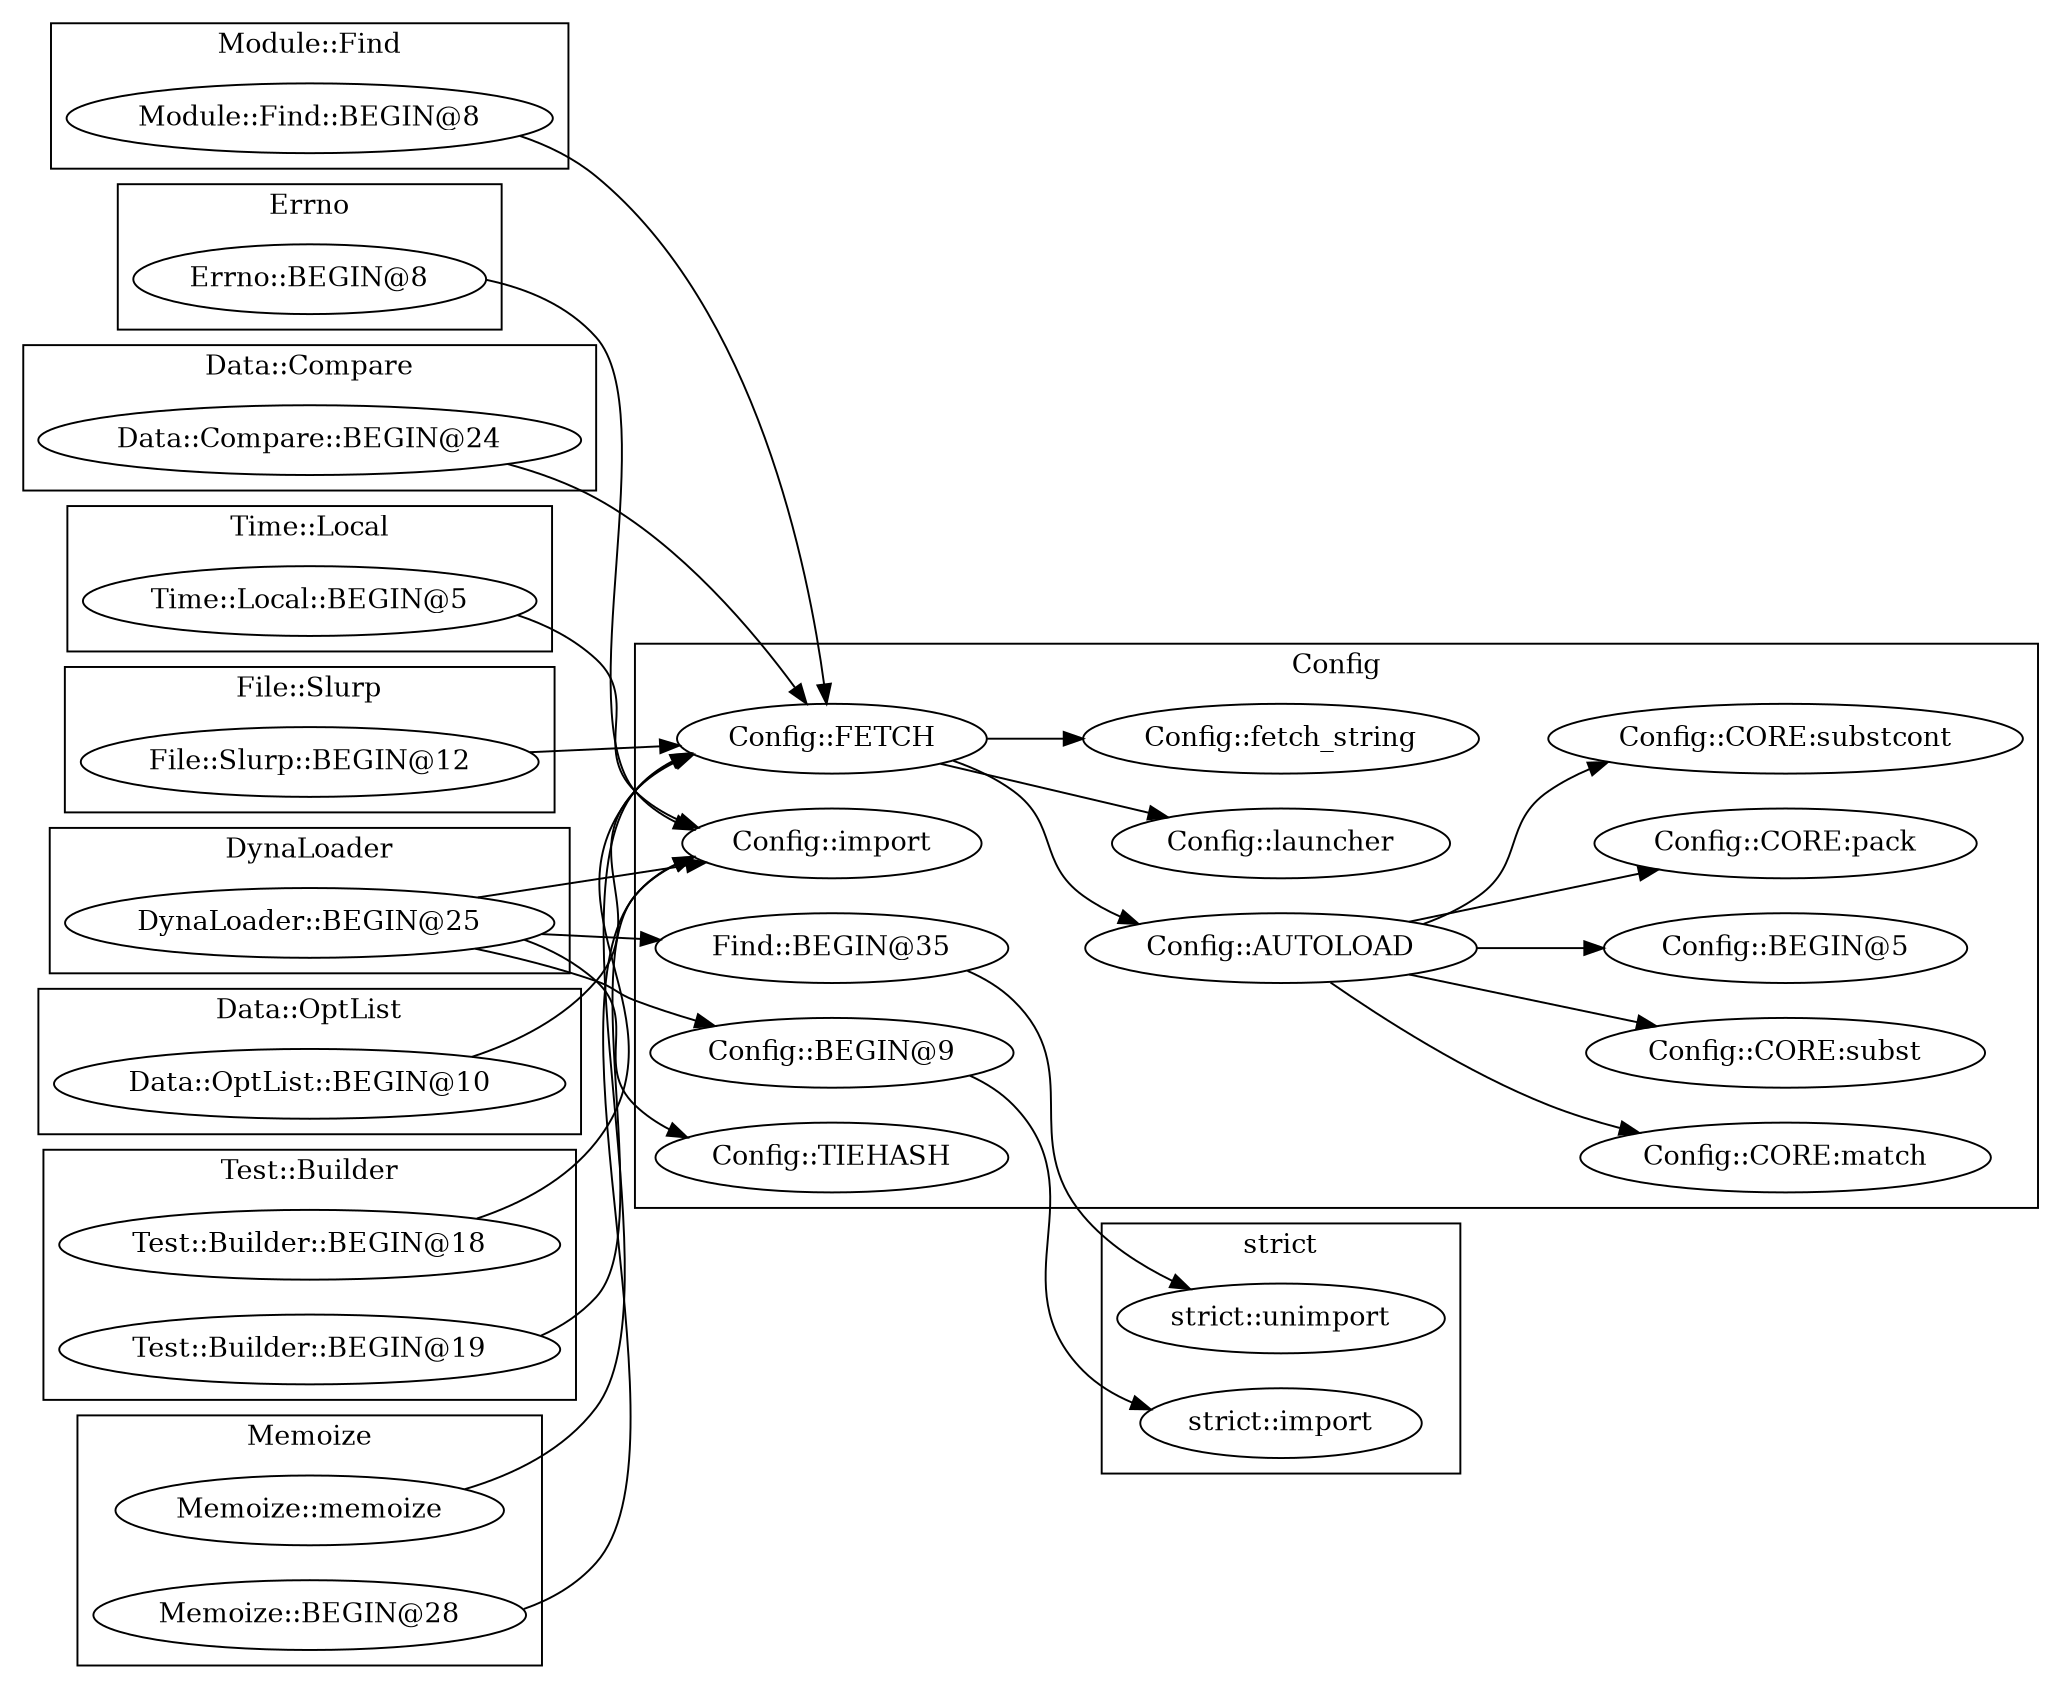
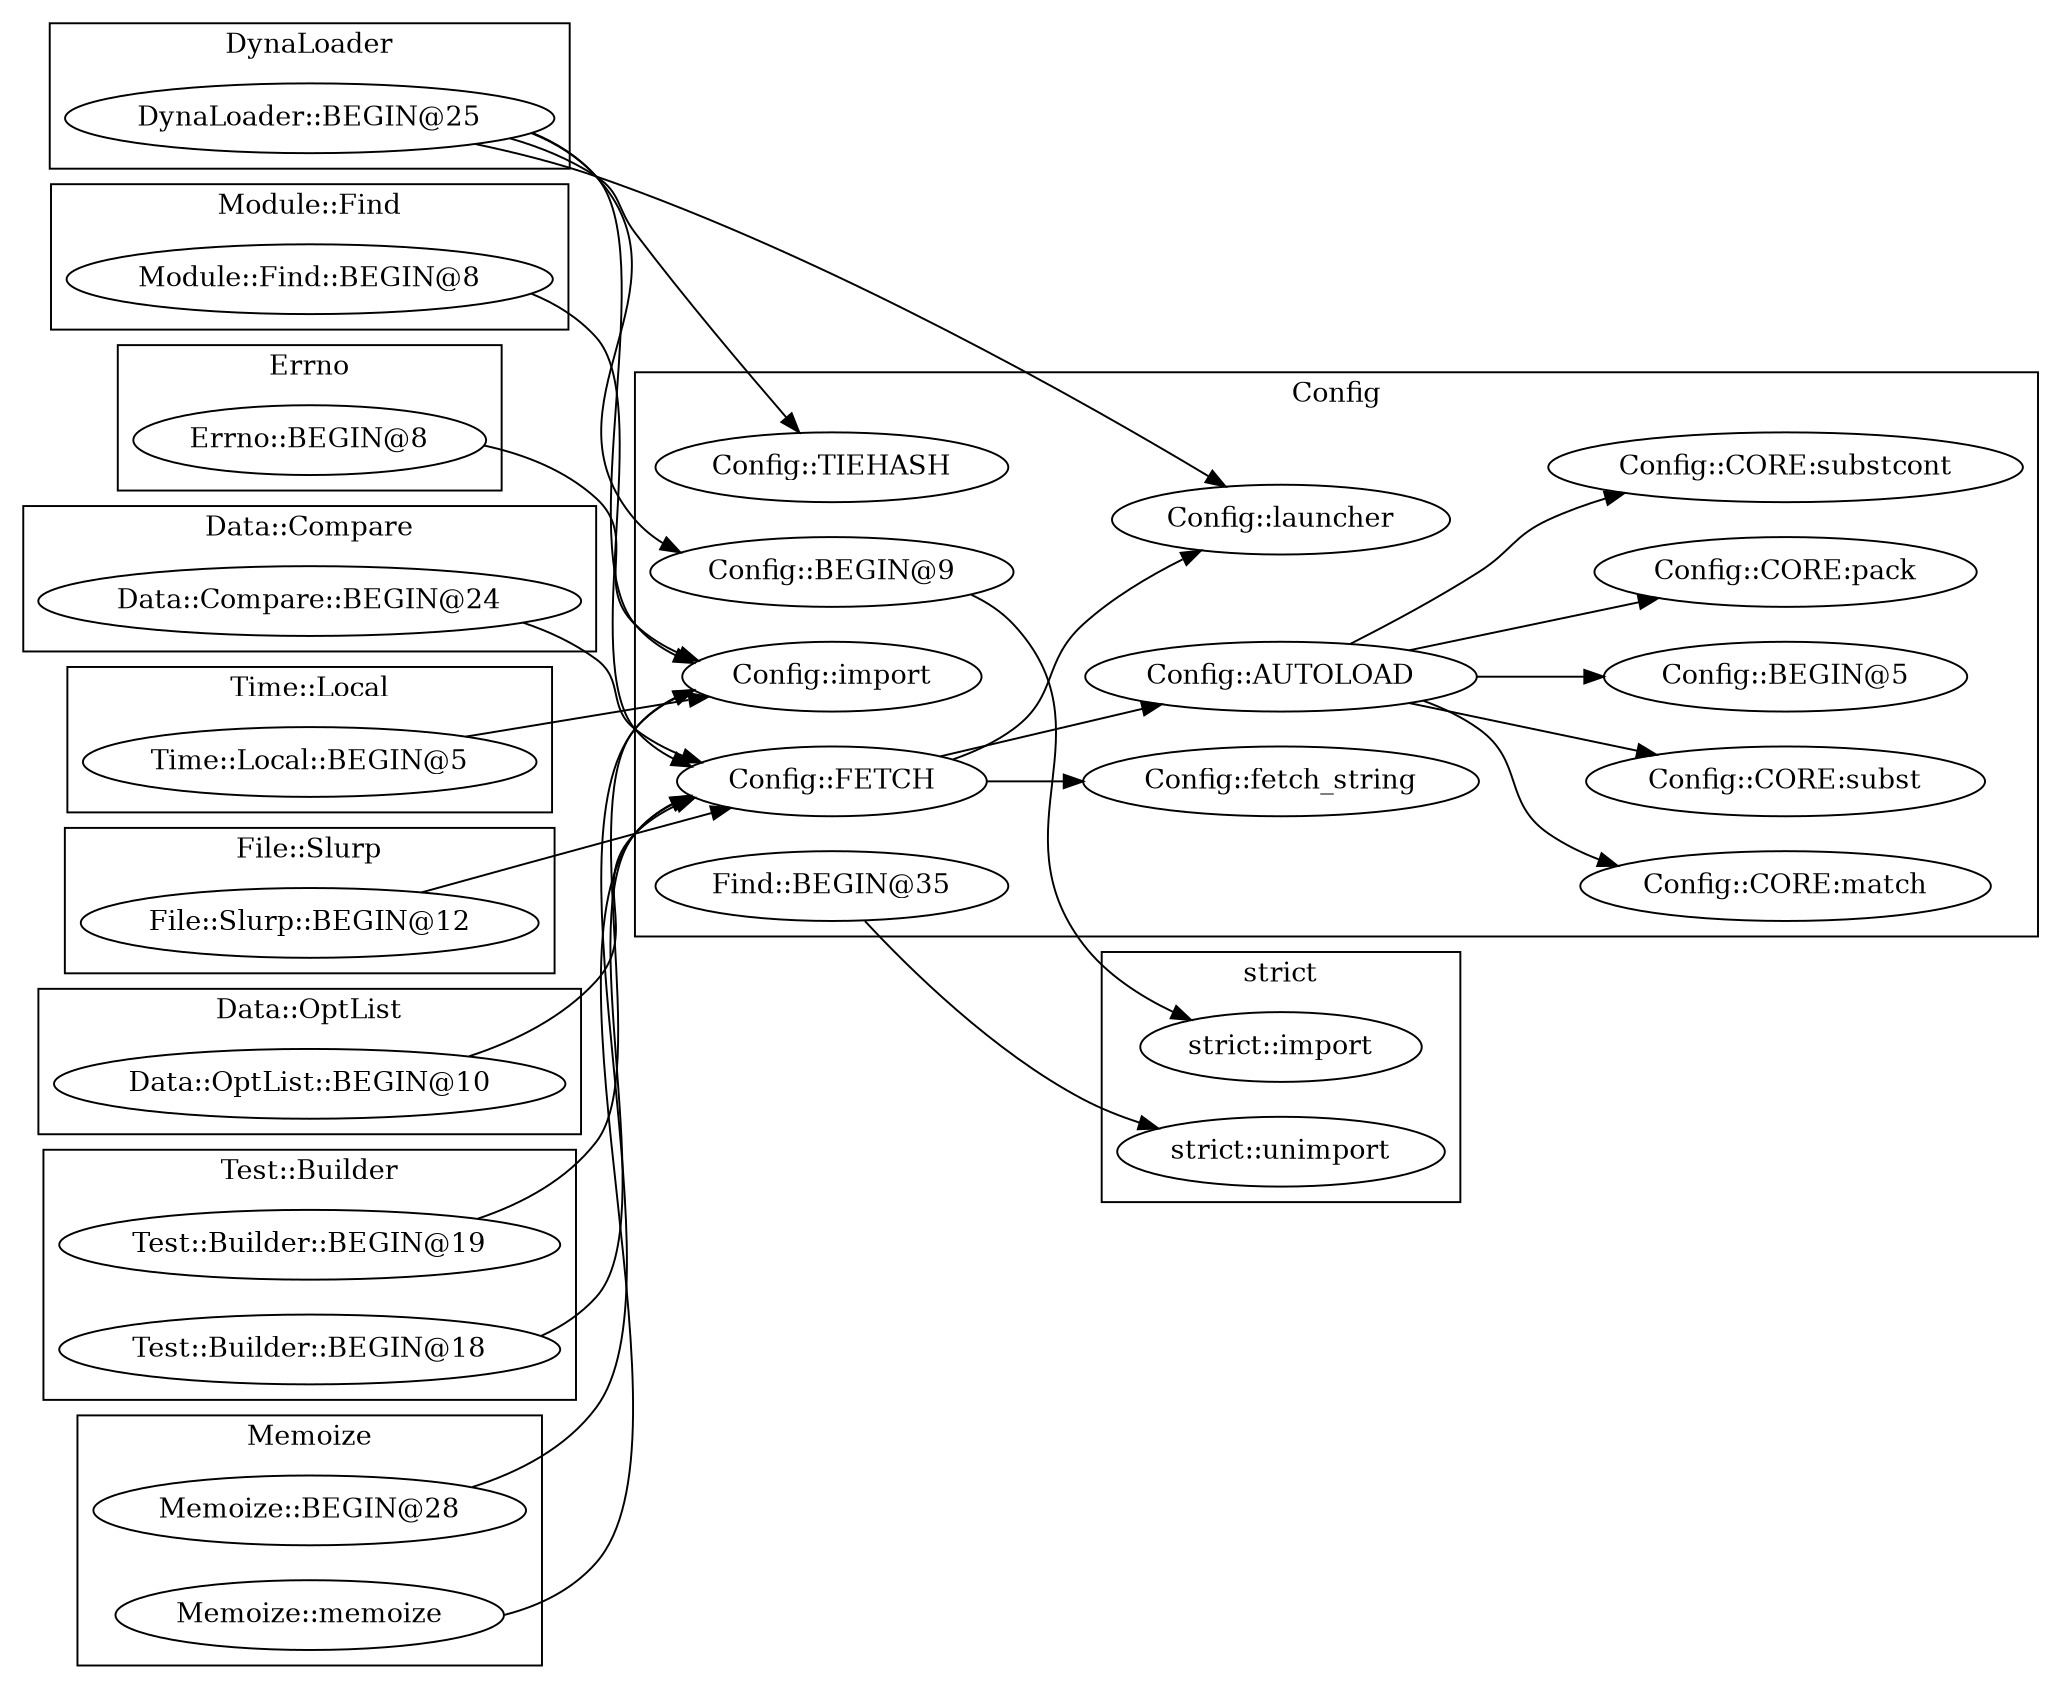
(591, 937) -> (853, 284)
